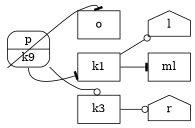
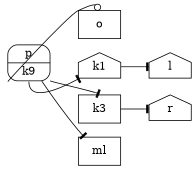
(50, 32) -> (49, 38)
(132, 47) -> (133, 67)
(99, 67) -> (100, 67)
(132, 67) -> (61, 108)
(70, 84) -> (74, 87)
(131, 109) -> (133, 109)
